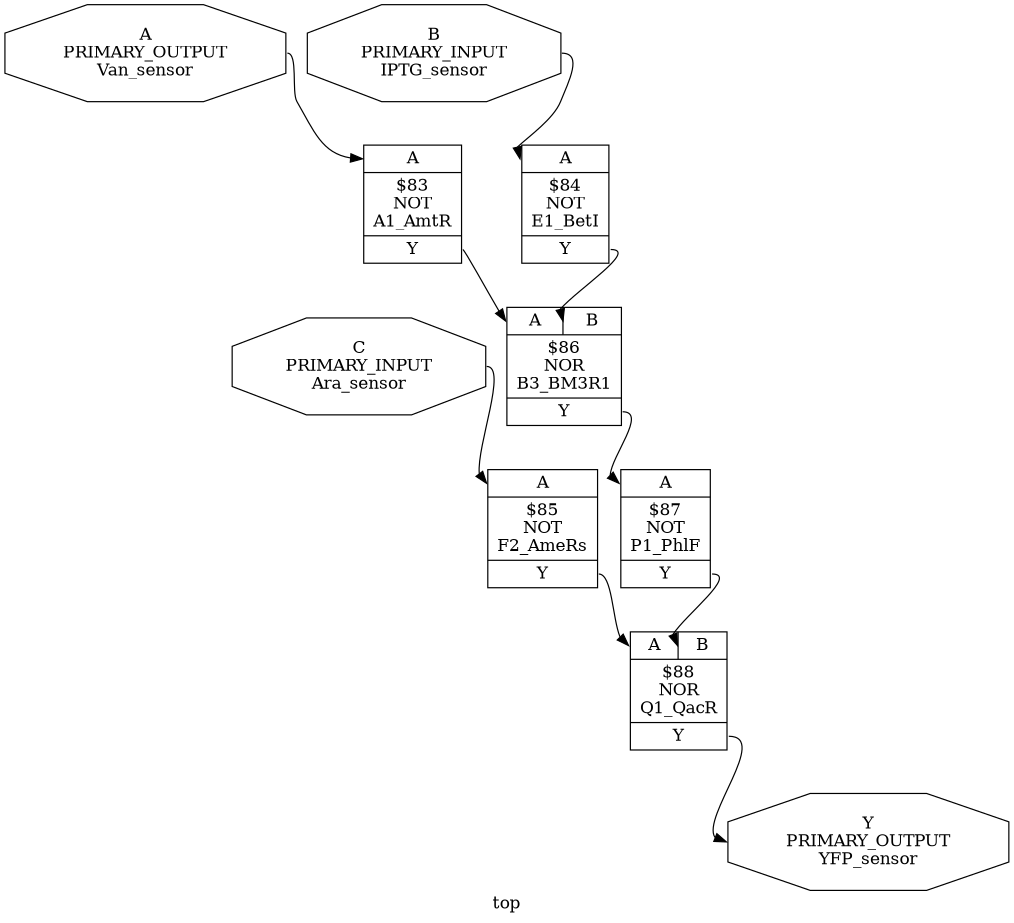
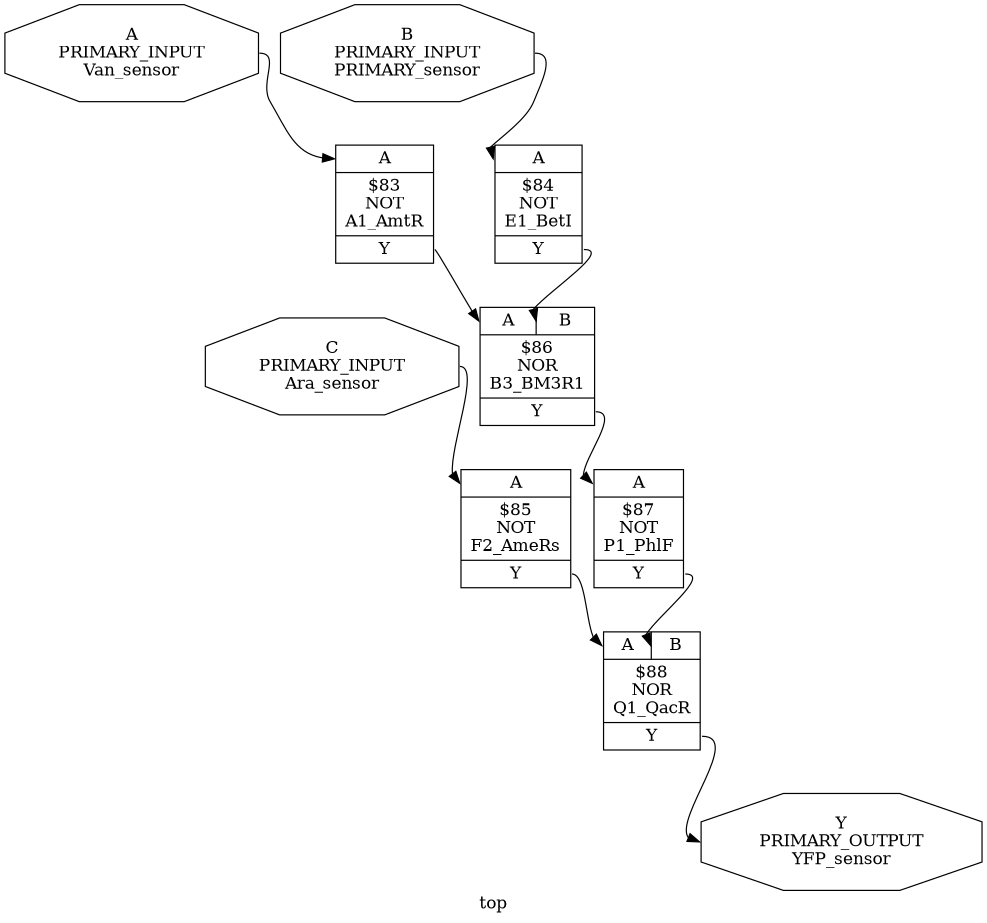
(145, 53) -> (132, 53)
(434, 53) -> (407, 53)
